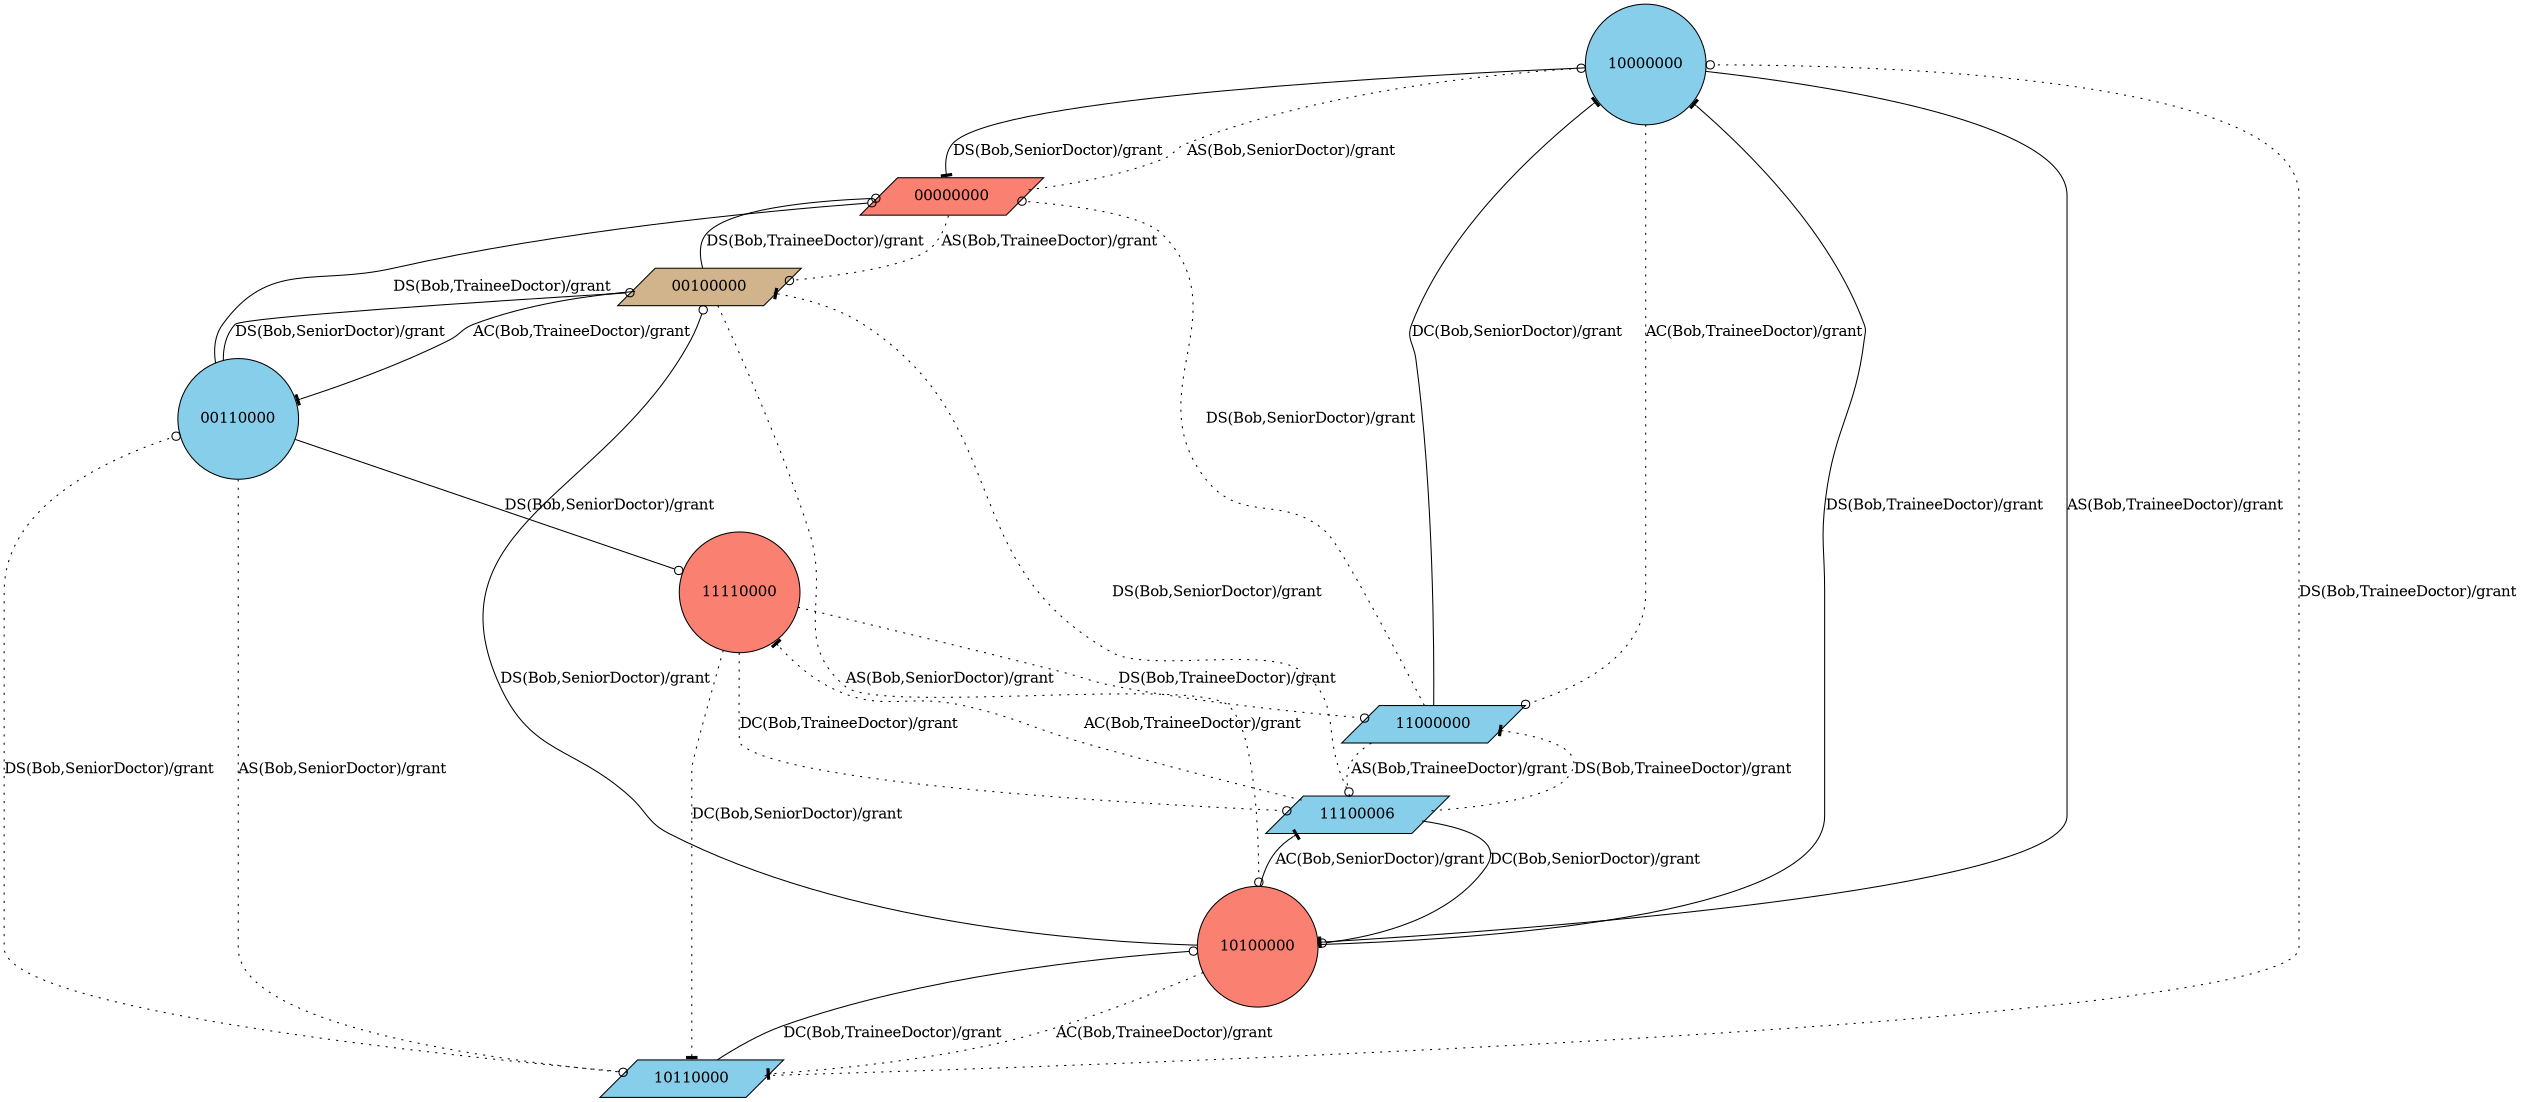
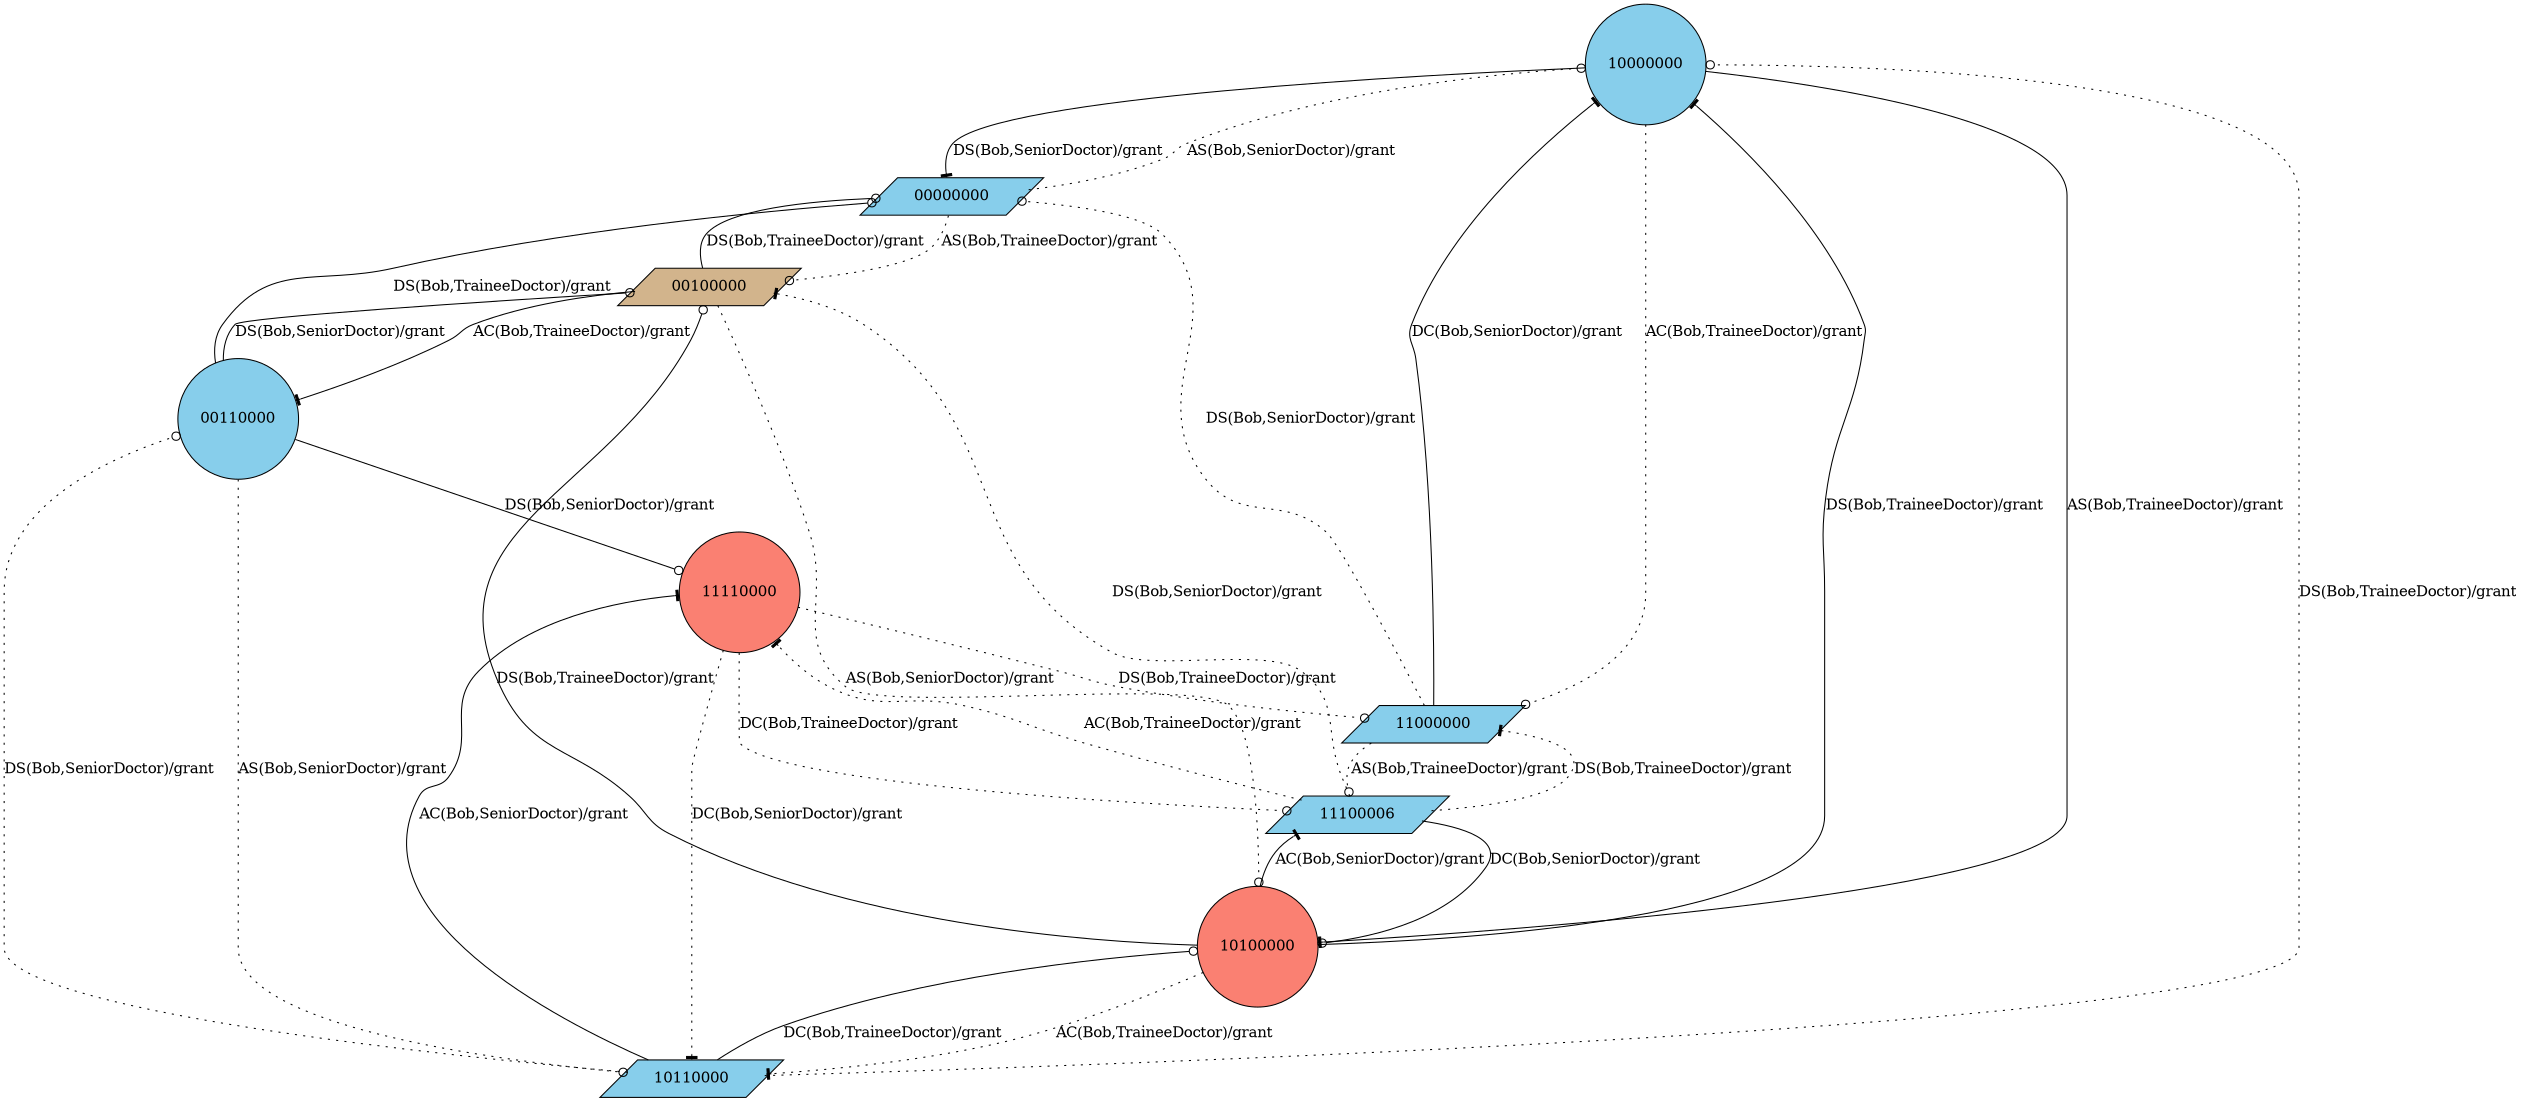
(952, 196) -> (952, 196)
(605, 679) -> (605, 679)
none -> (416, 808)
